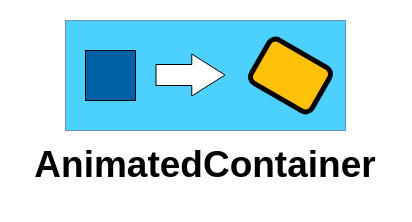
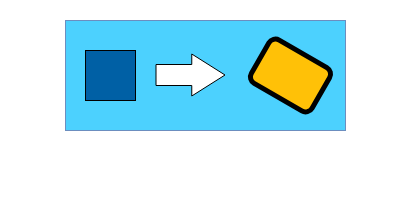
(206, 166) -> none
